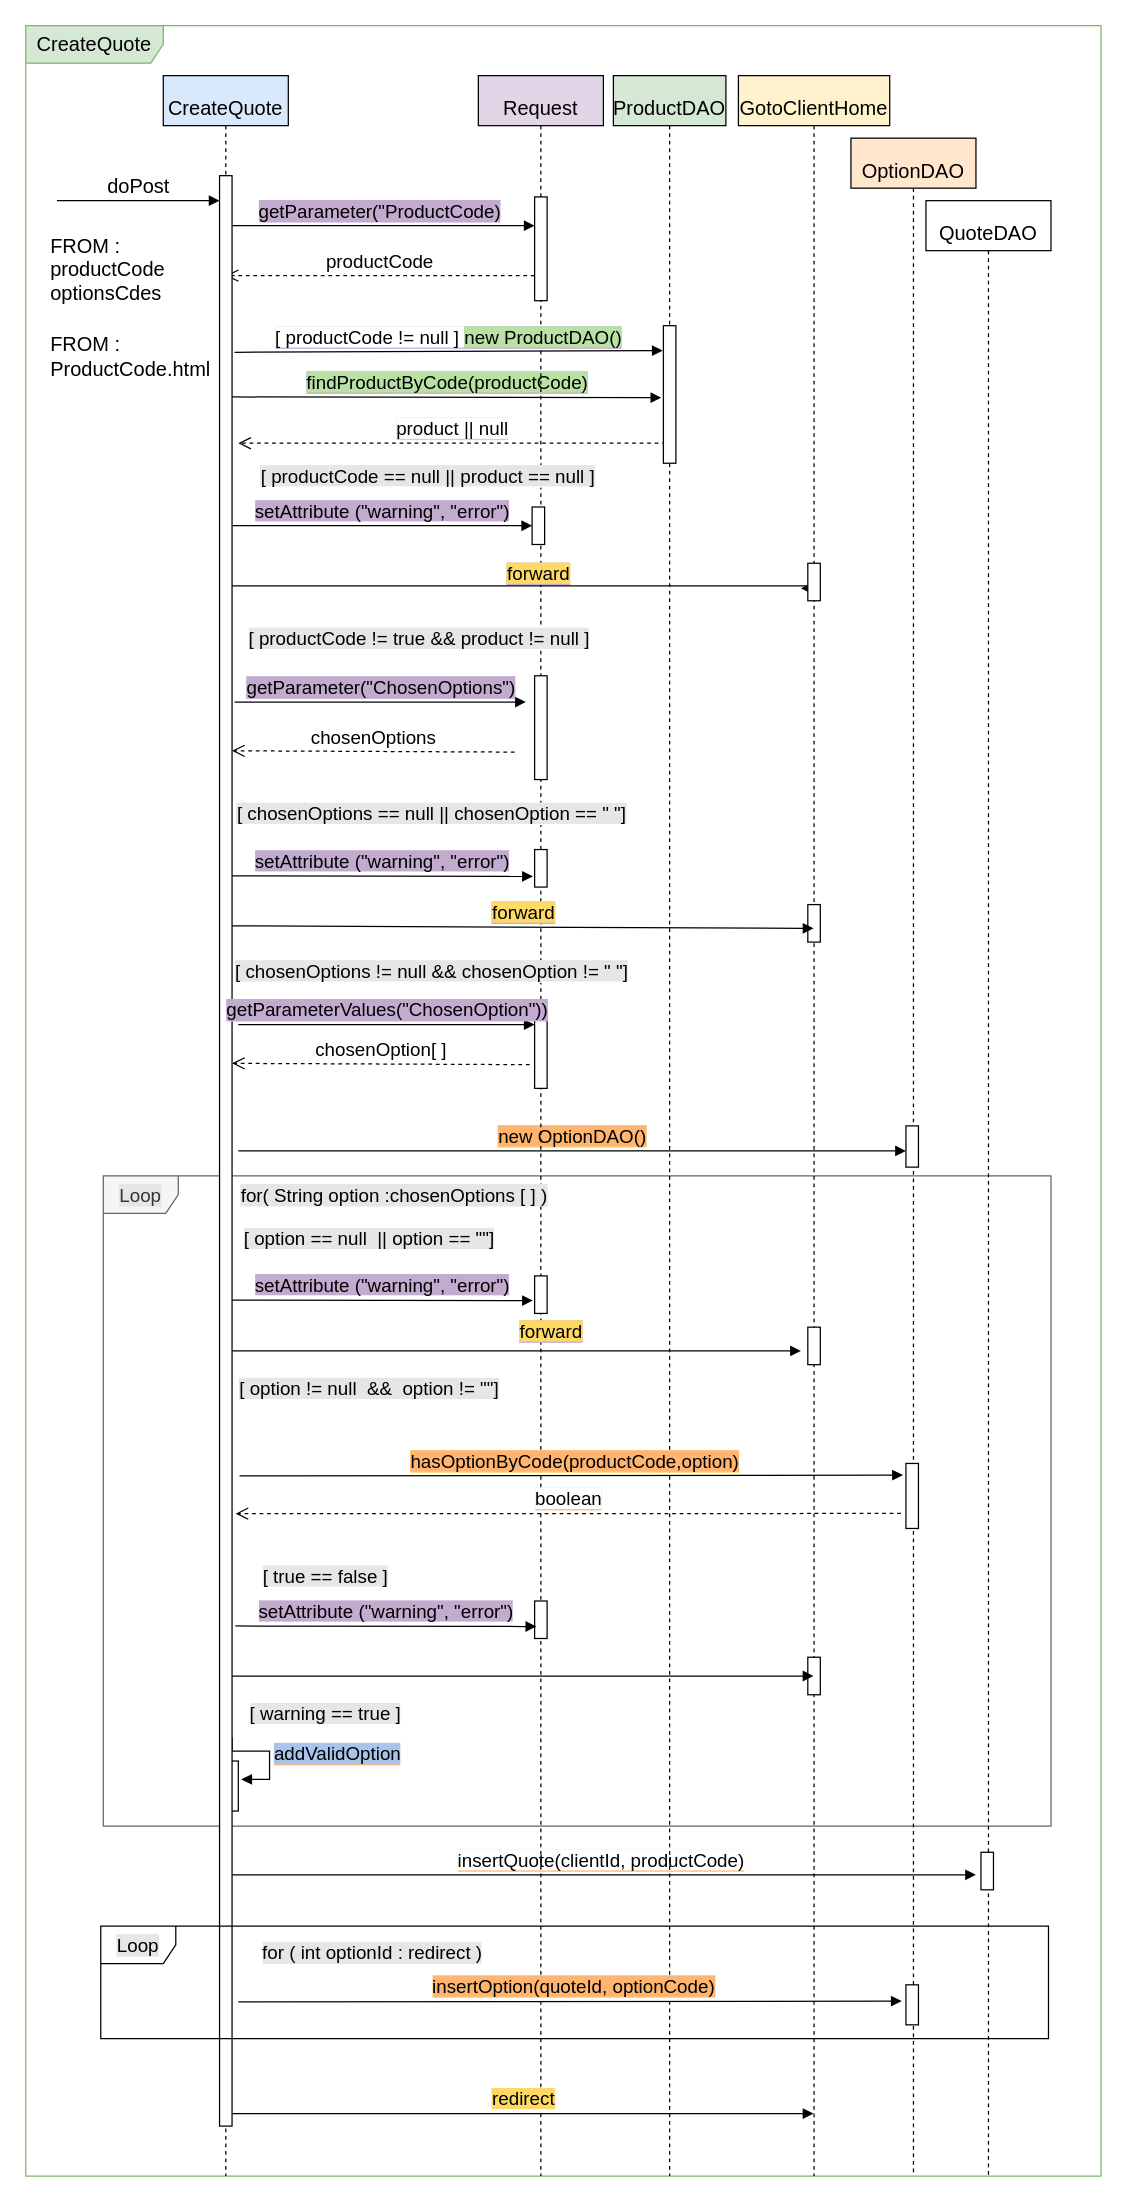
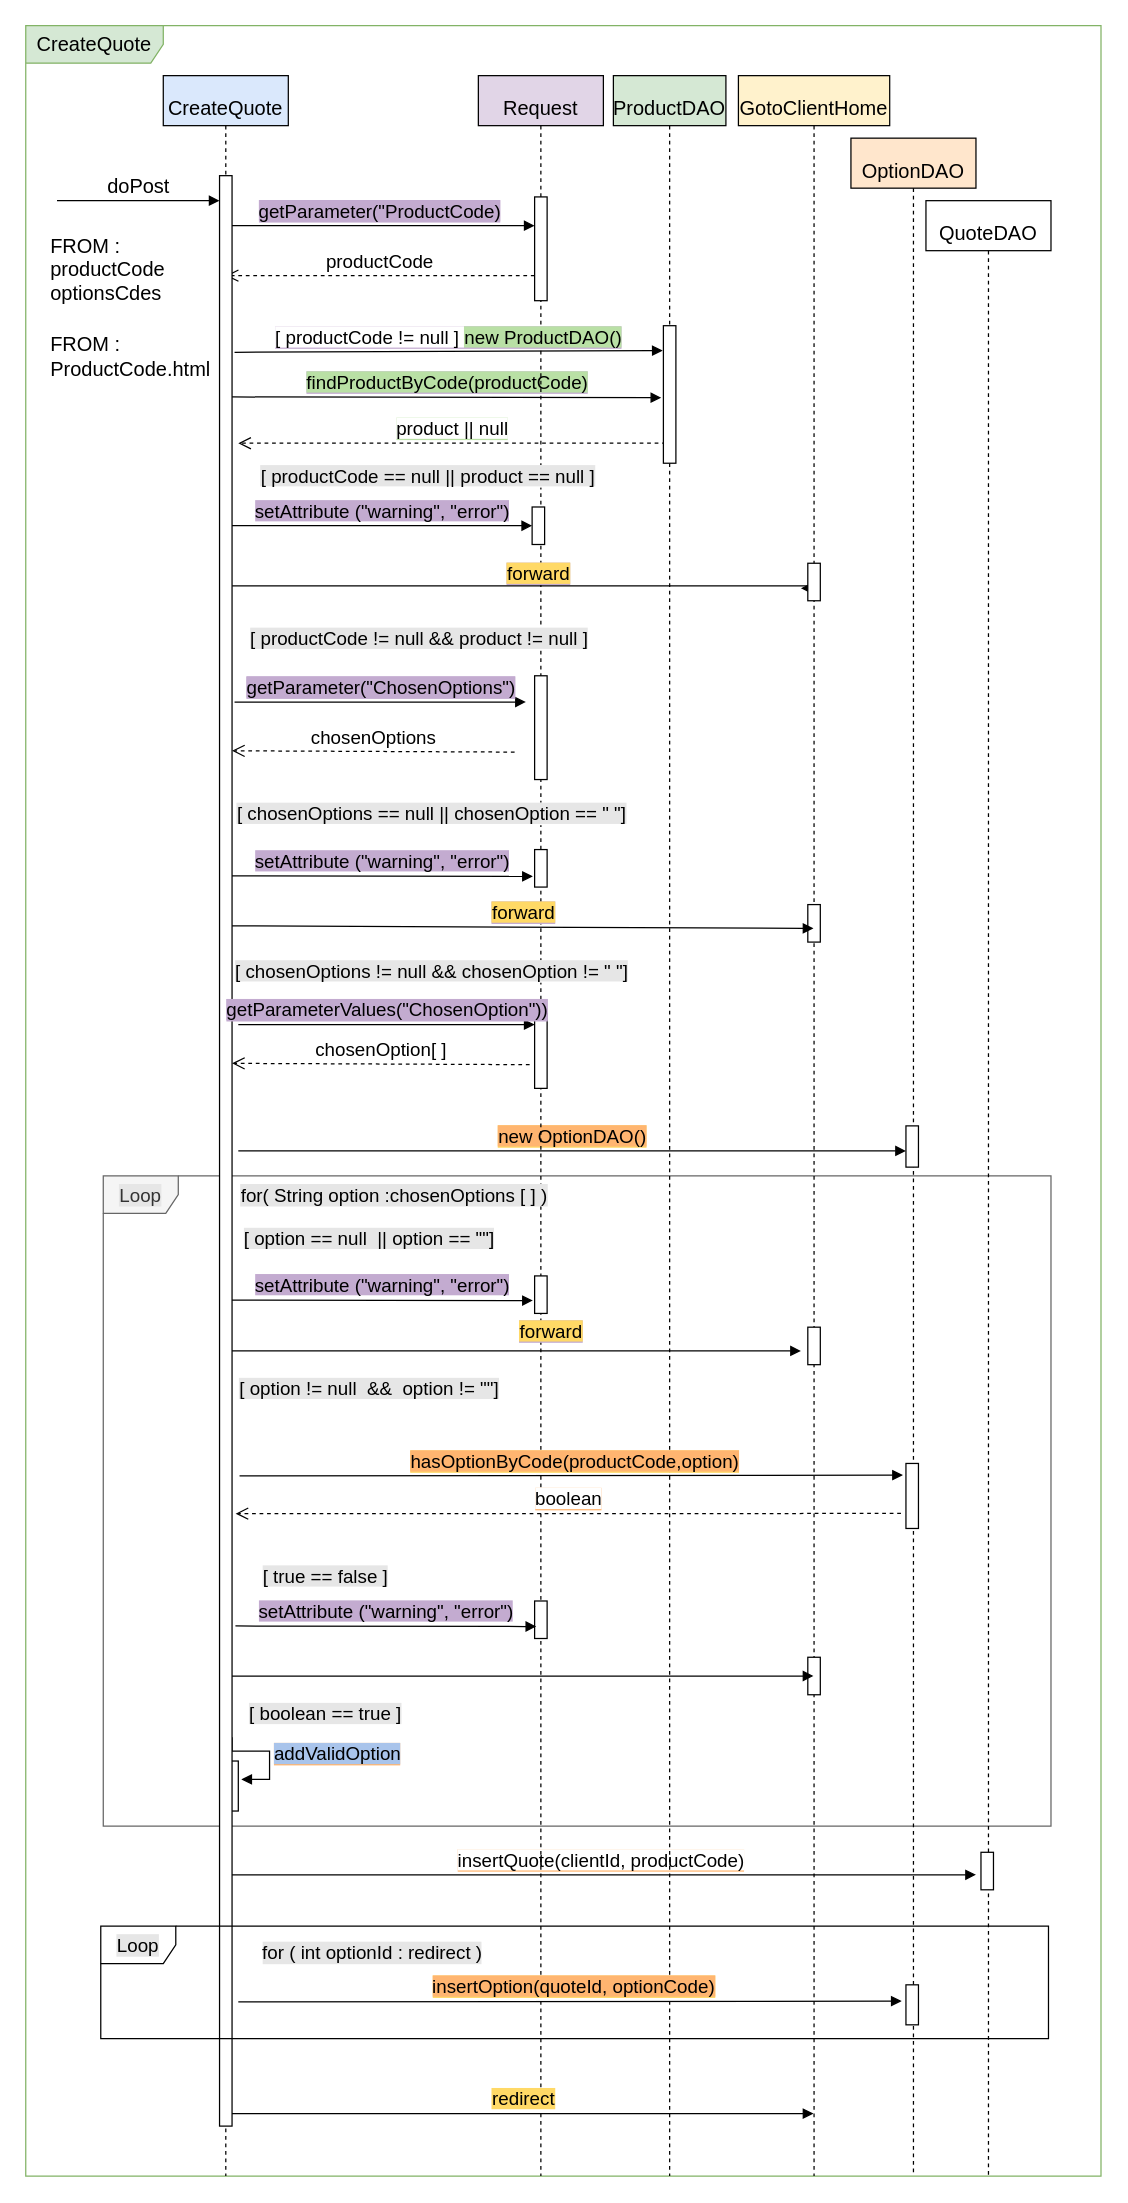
(419, 638) -> (419, 638)
(326, 1713) -> (326, 1713)
